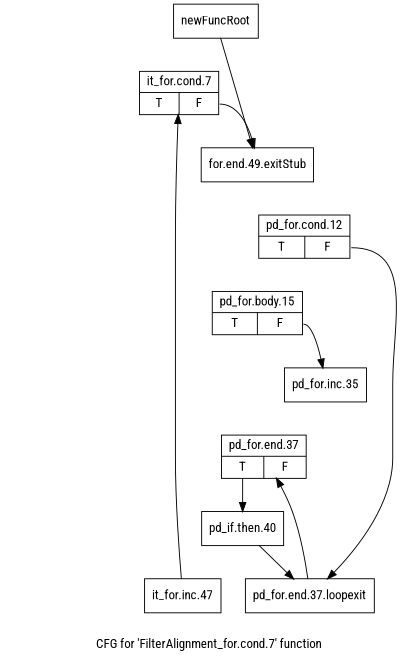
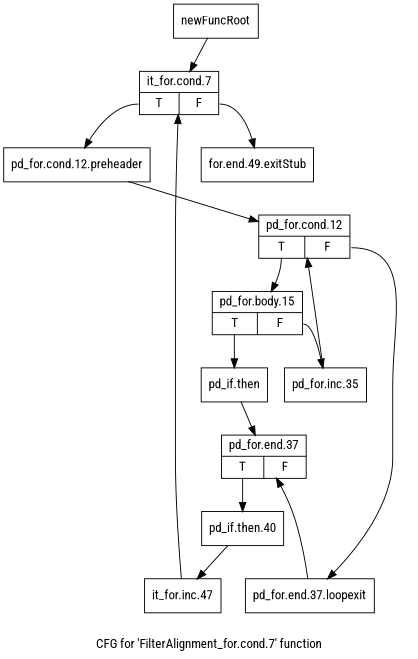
(235, 88) -> (201, 51)
none -> (77, 165)
none -> (280, 271)
none -> (316, 318)
none -> (234, 385)
(273, 559) -> (216, 559)
